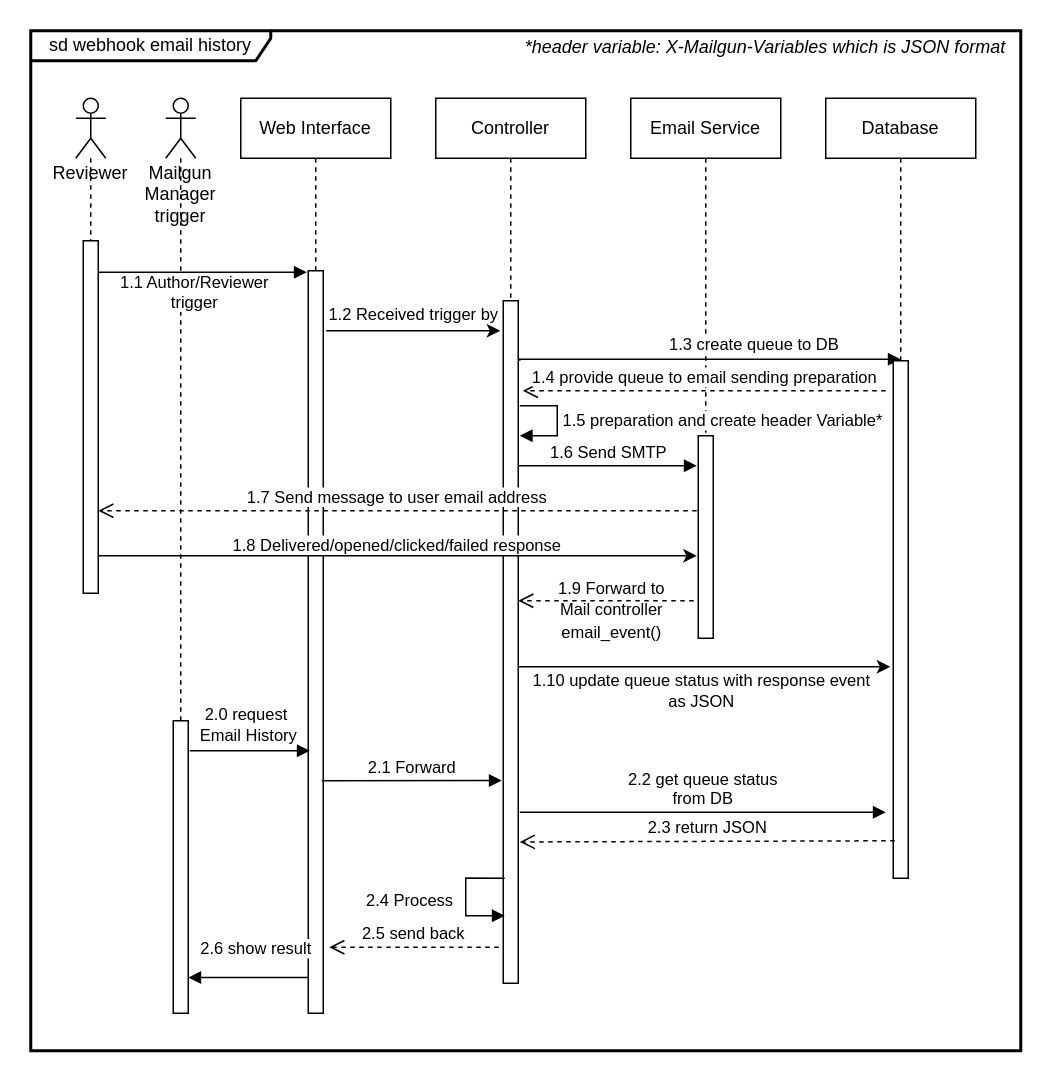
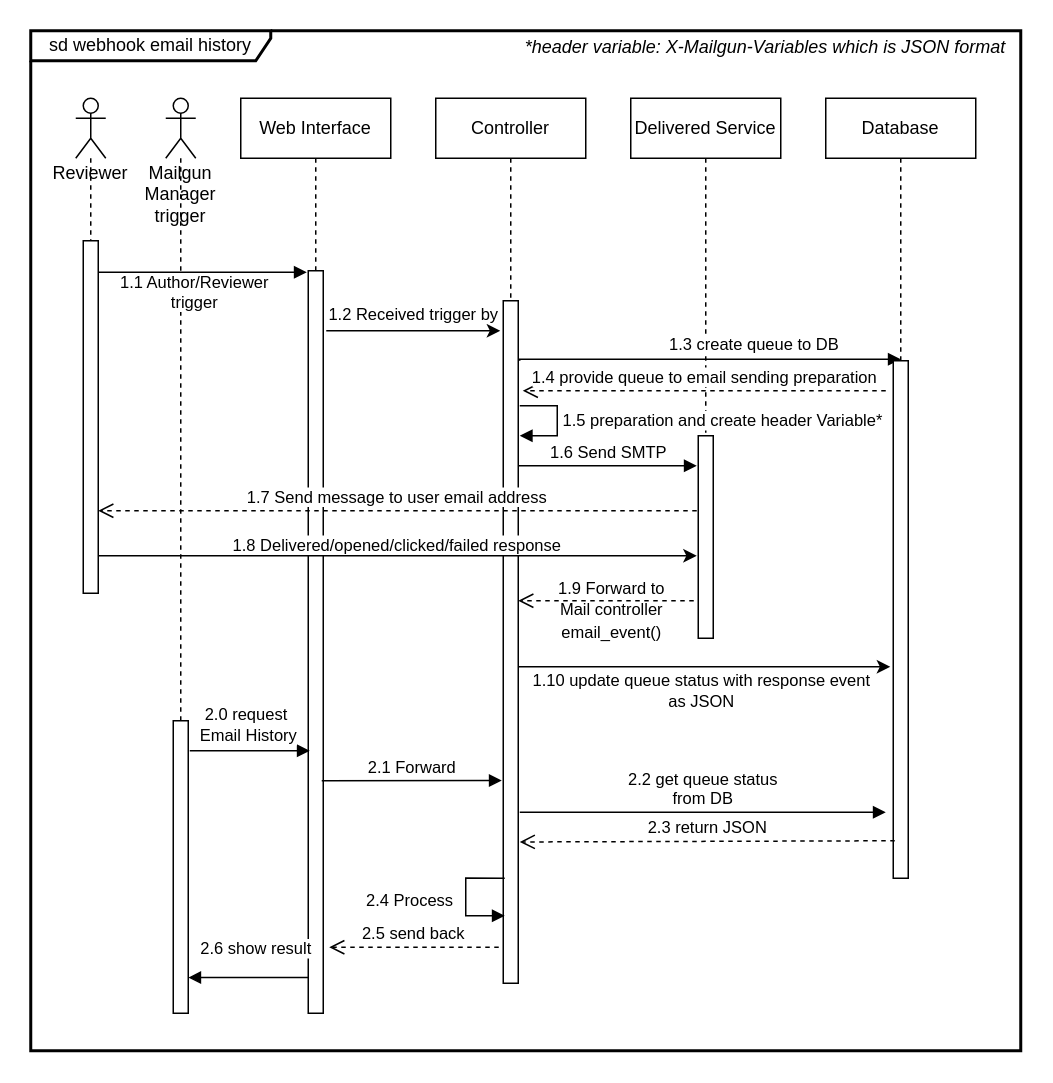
(706, 128) -> (706, 128)
